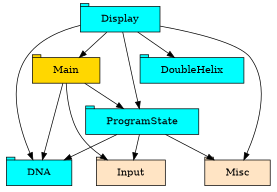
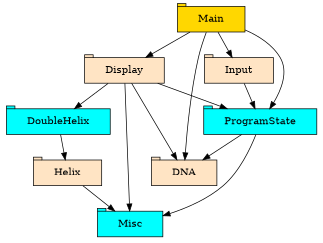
(120, 19) -> (124, 70)
(96, 42) -> (171, 43)
(137, 144) -> (248, 93)
(39, 173) -> (184, 173)
none -> (68, 173)
(238, 173) -> (130, 224)
